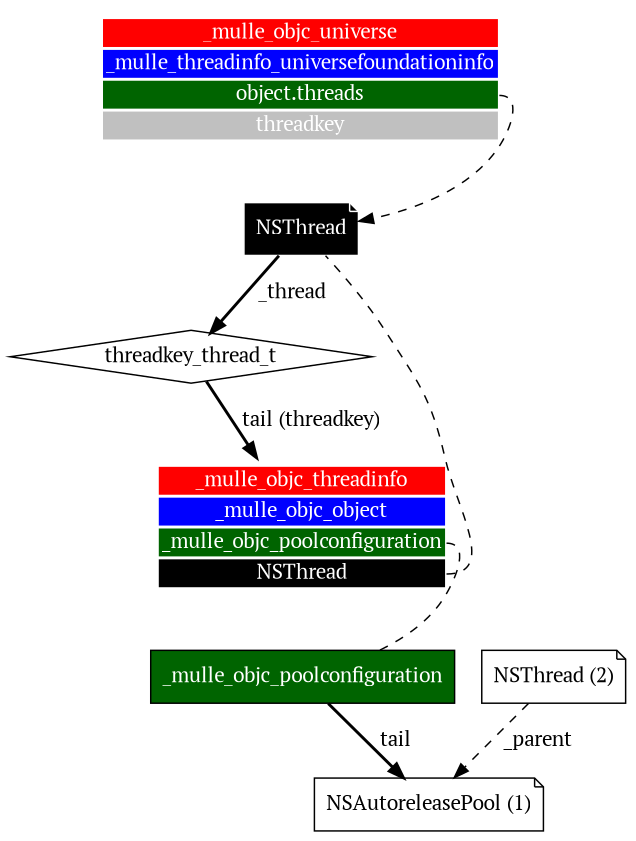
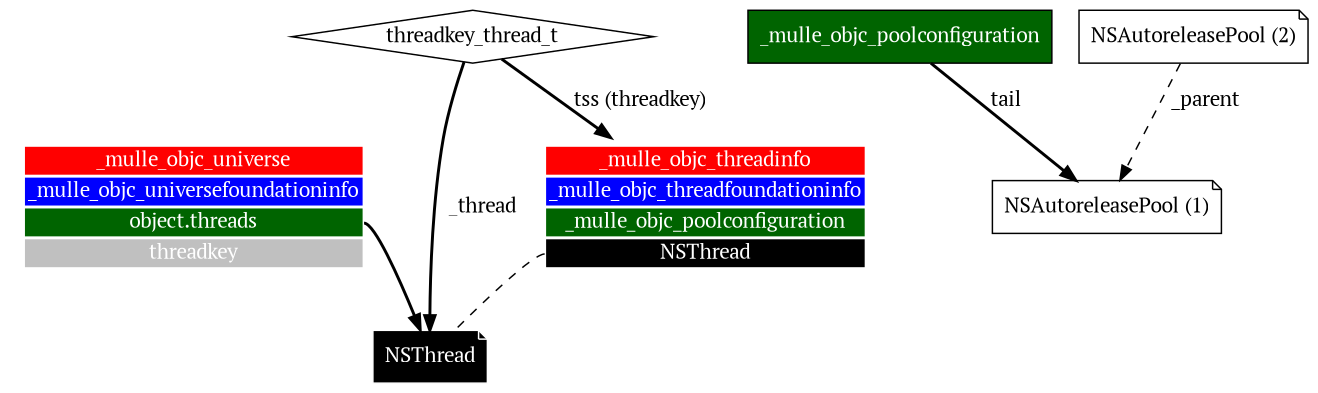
(300, 63) -> (194, 191)
(469, 177) -> (393, 267)
(250, 289) -> (437, 187)
(309, 421) -> (637, 101)
(302, 511) -> (705, 191)
(439, 605) -> none
(554, 677) -> (1194, 37)
